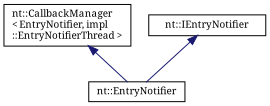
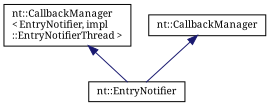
(207, 25) -> (207, 25)
